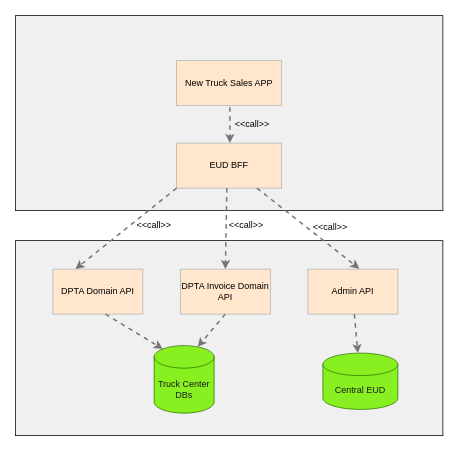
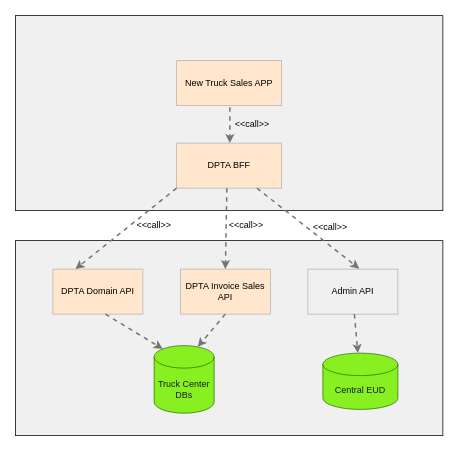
(229, 165) -> (229, 165)
(225, 291) -> (225, 291)
(353, 291) -> (353, 291)
